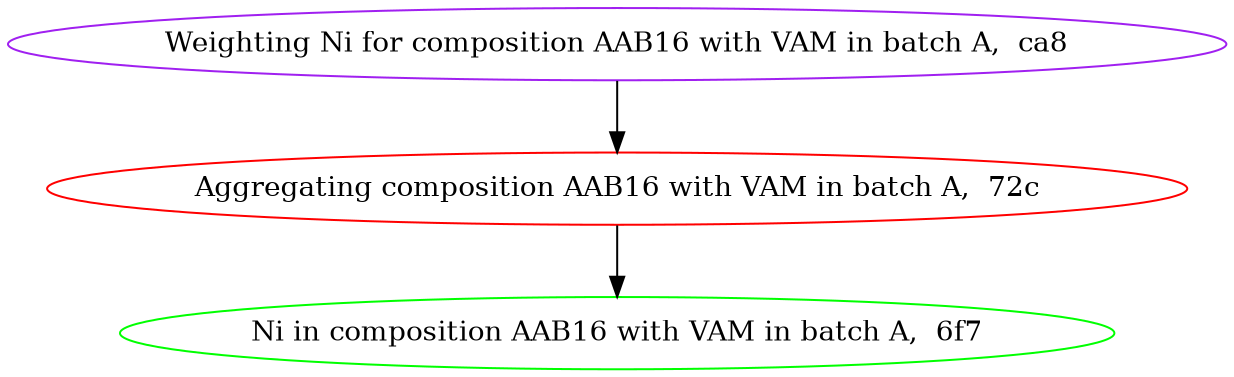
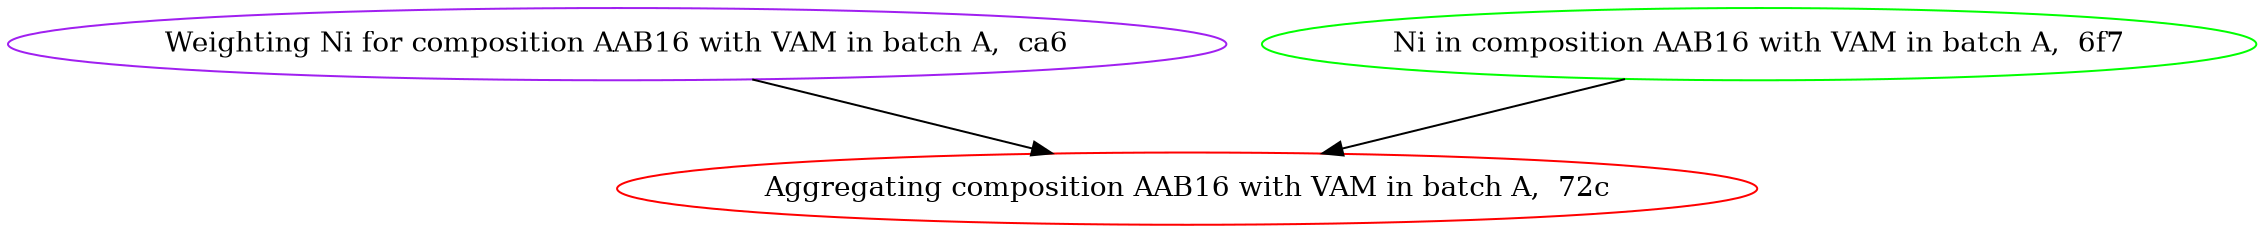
(617, 44) -> (617, 44)
(617, 251) -> (1484, 114)
